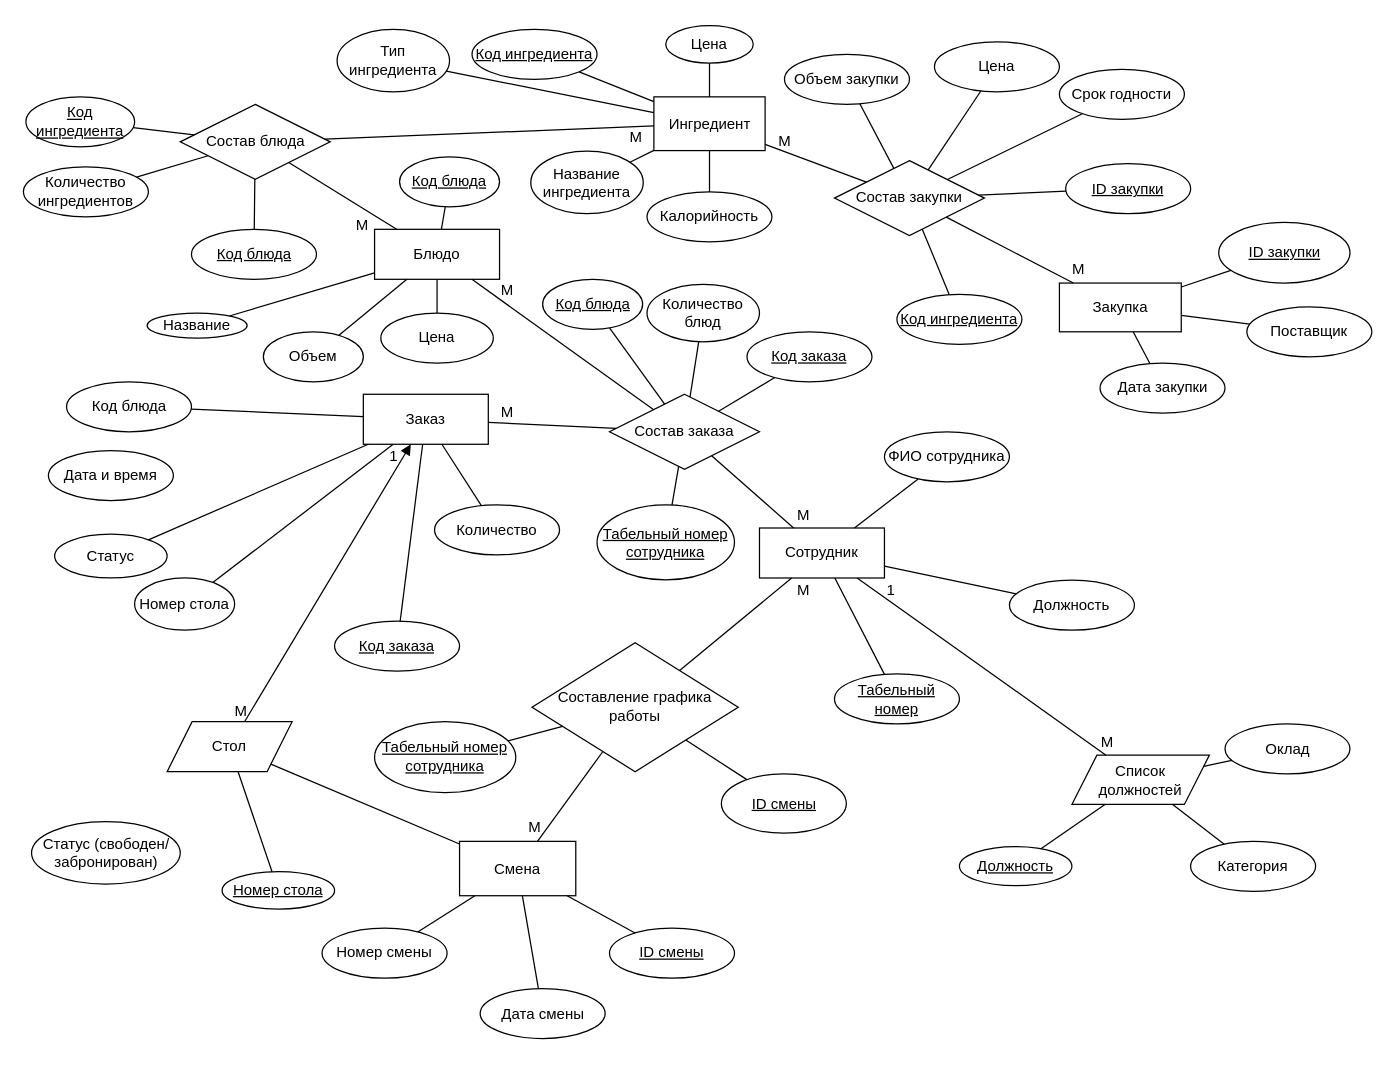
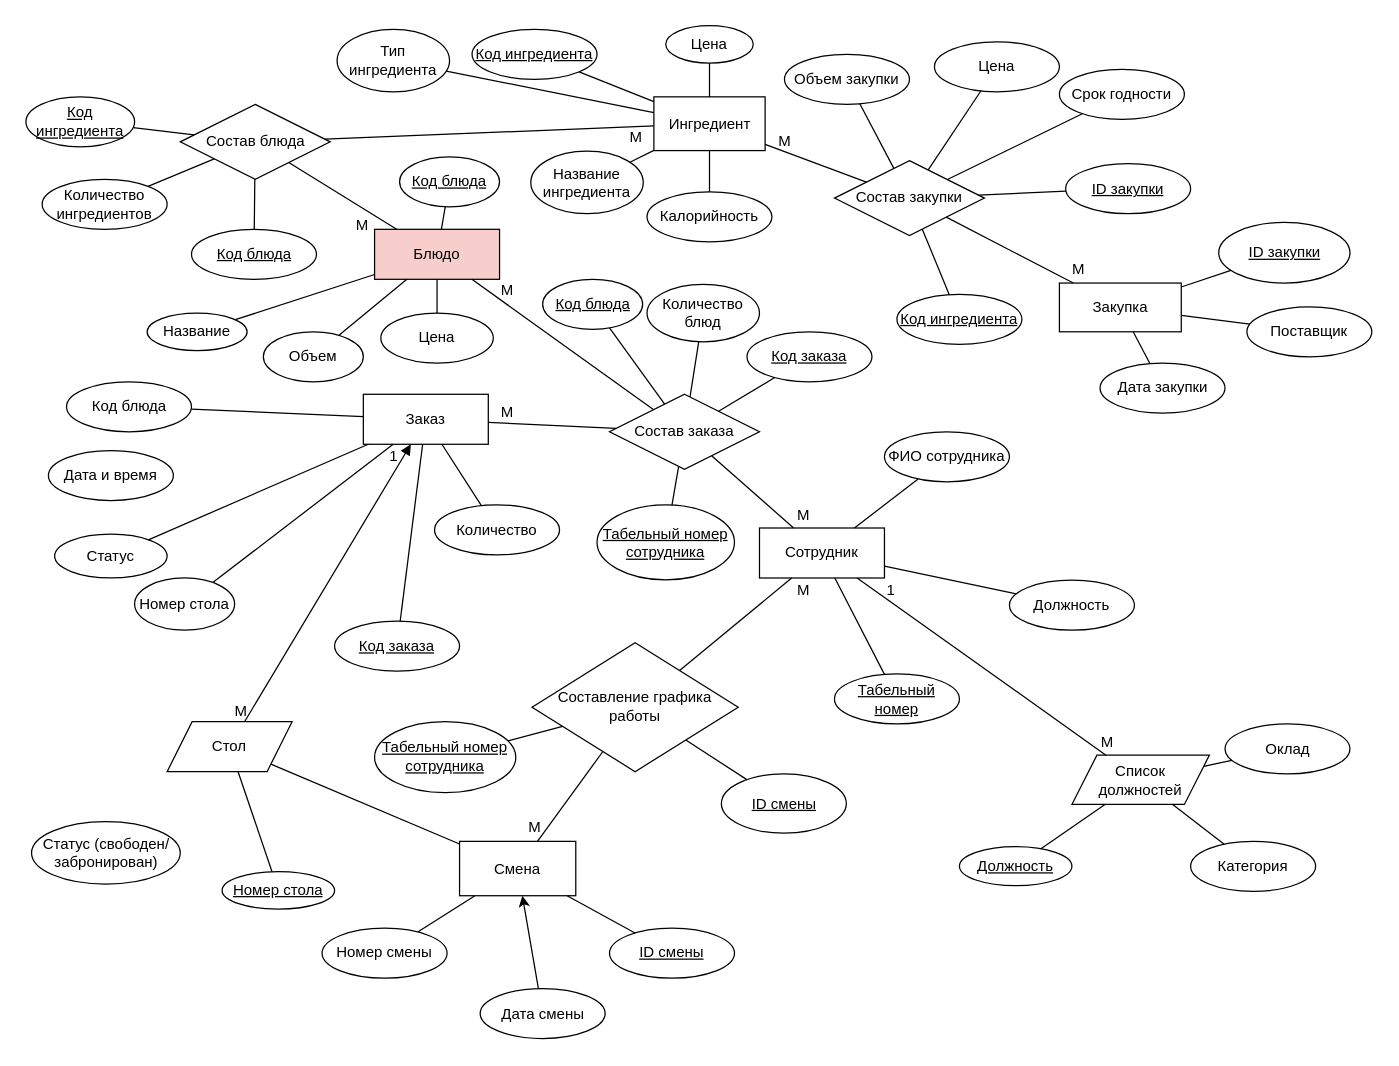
(86, 192) -> (104, 204)
(437, 254) -> (437, 254)
(197, 326) -> (197, 332)
(523, 901) -> (524, 905)
